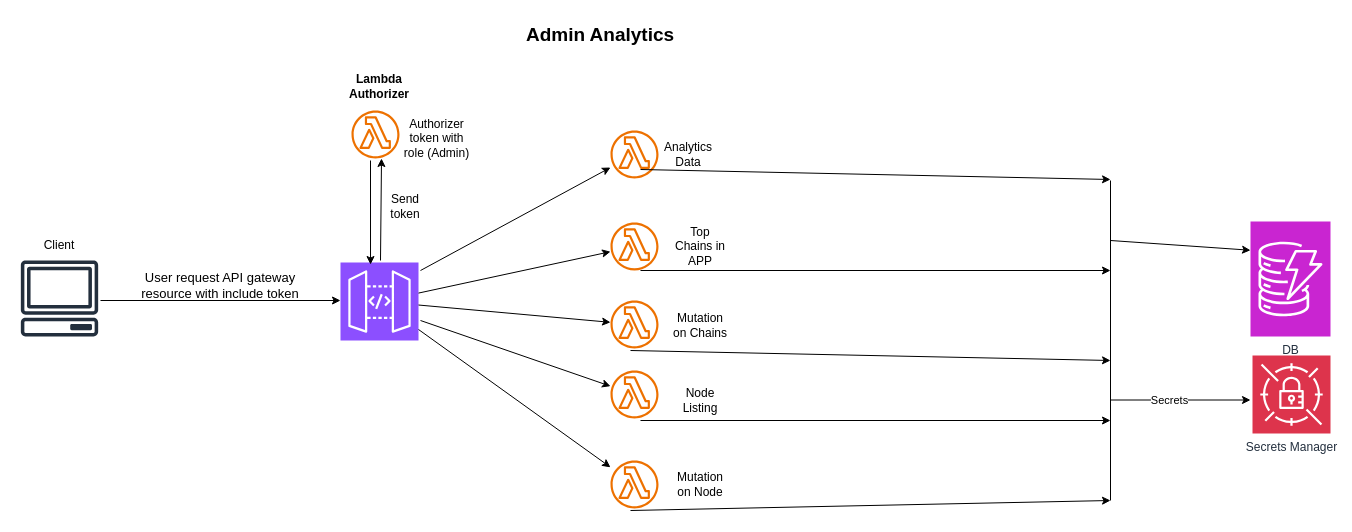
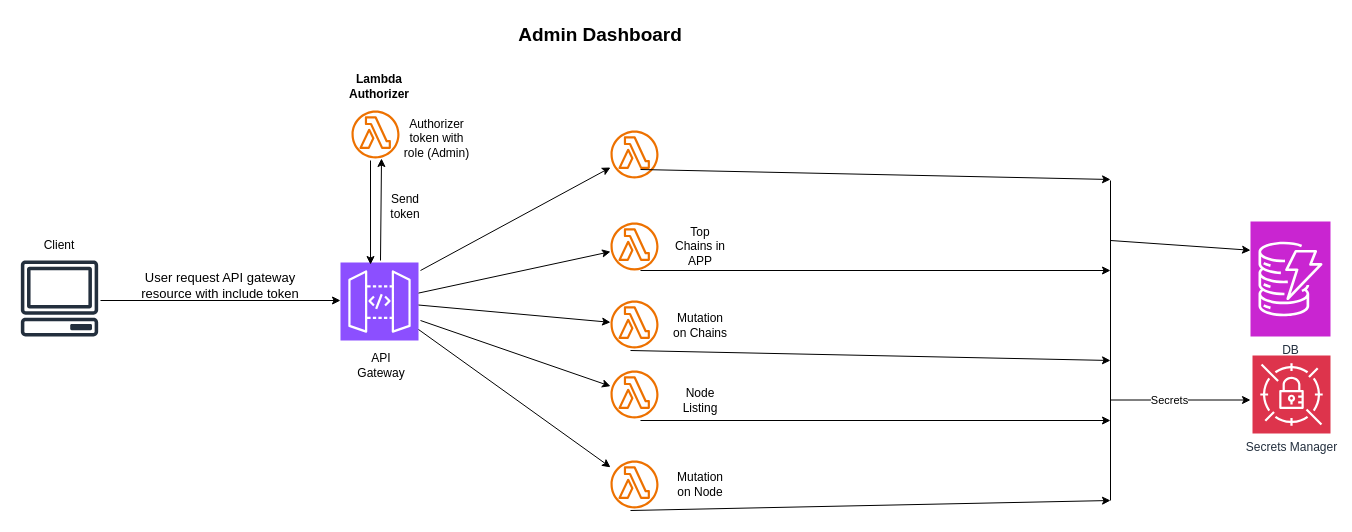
(601, 36) -> (601, 36)
(689, 155) -> none
none -> (382, 366)
